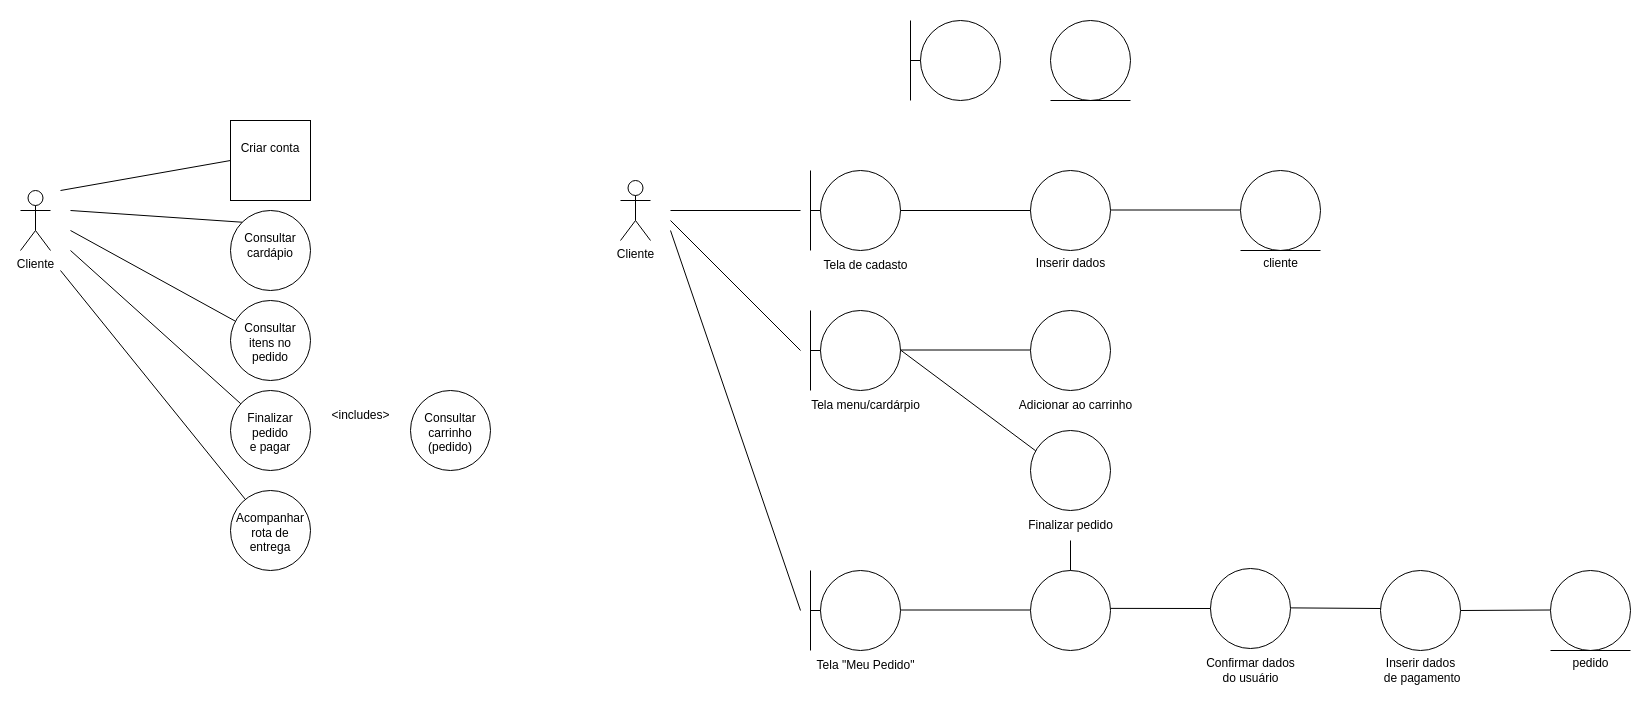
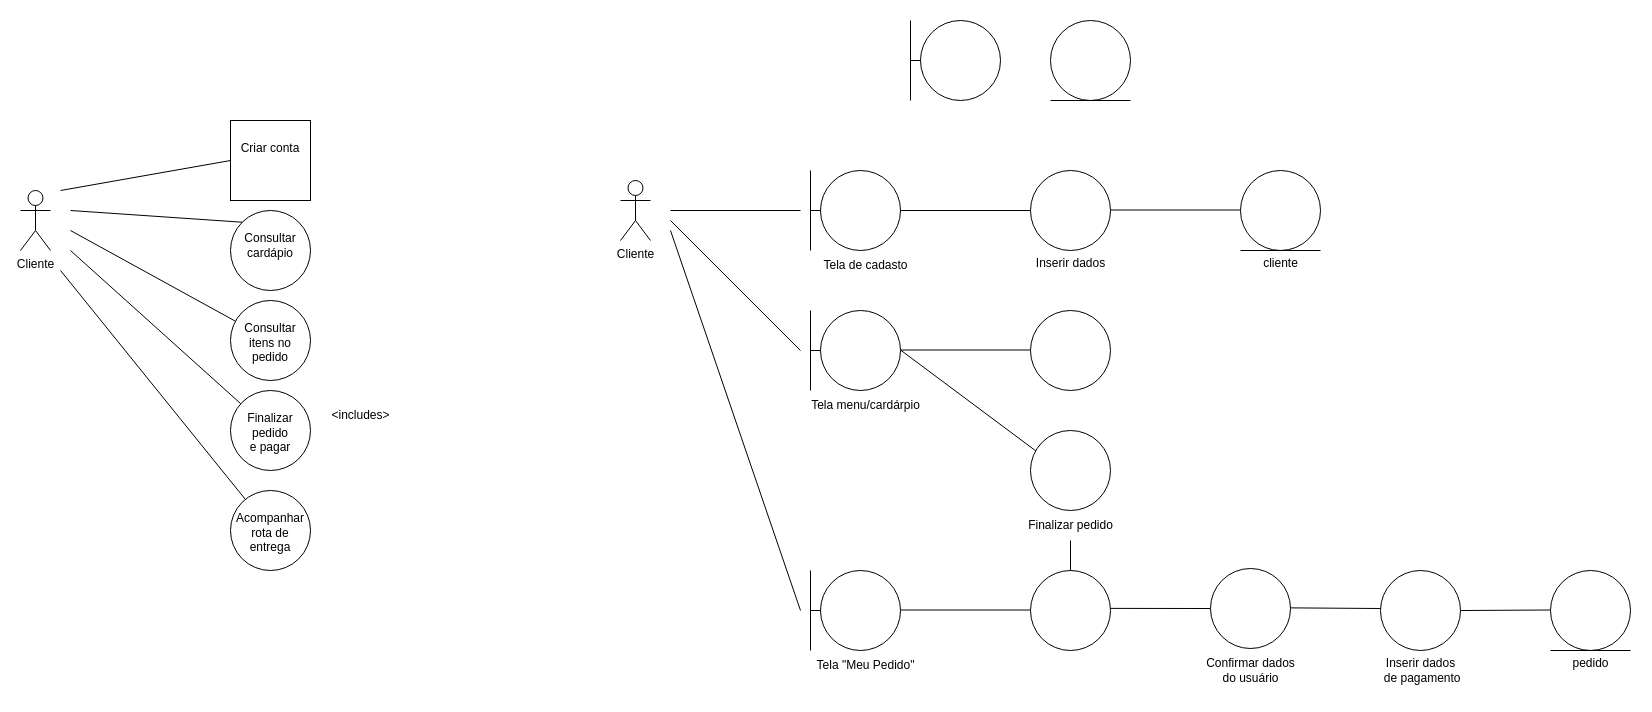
(1076, 406) -> none
(451, 431) -> none
